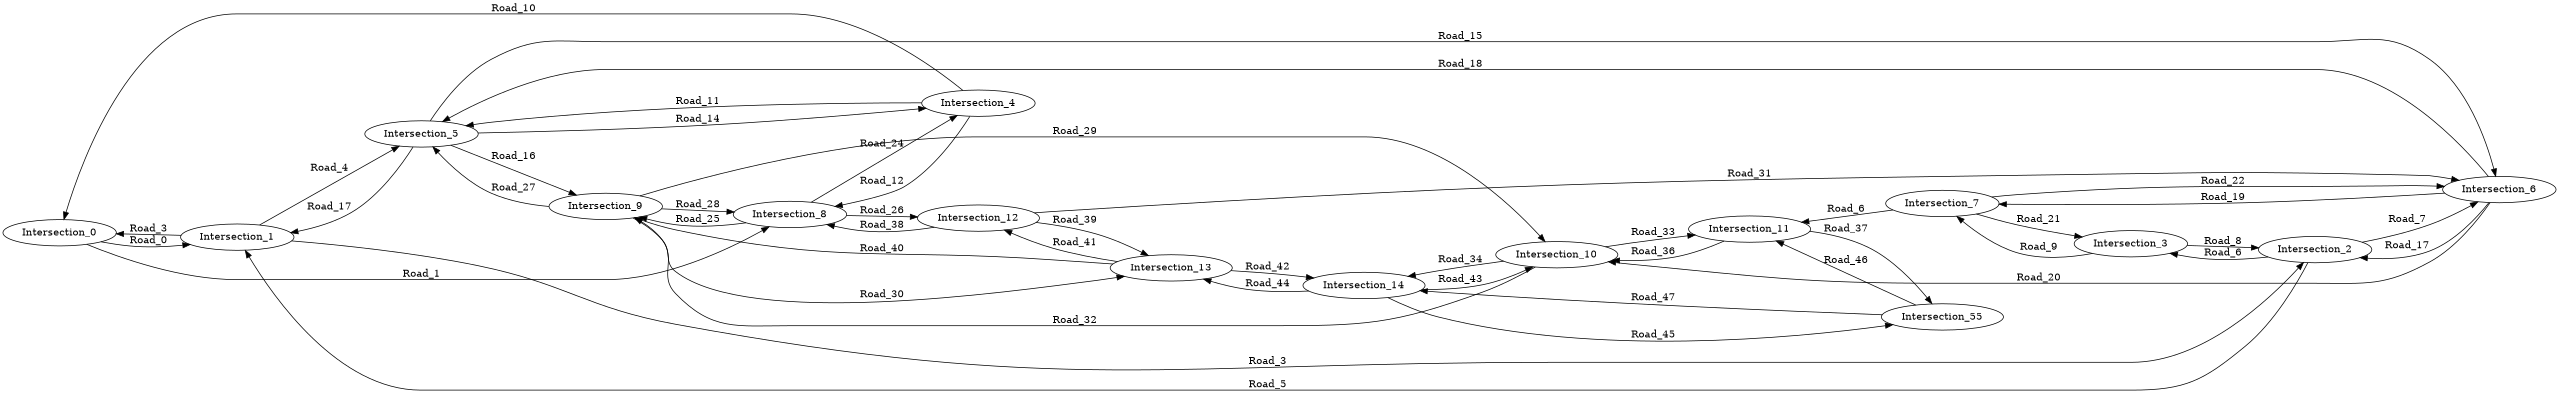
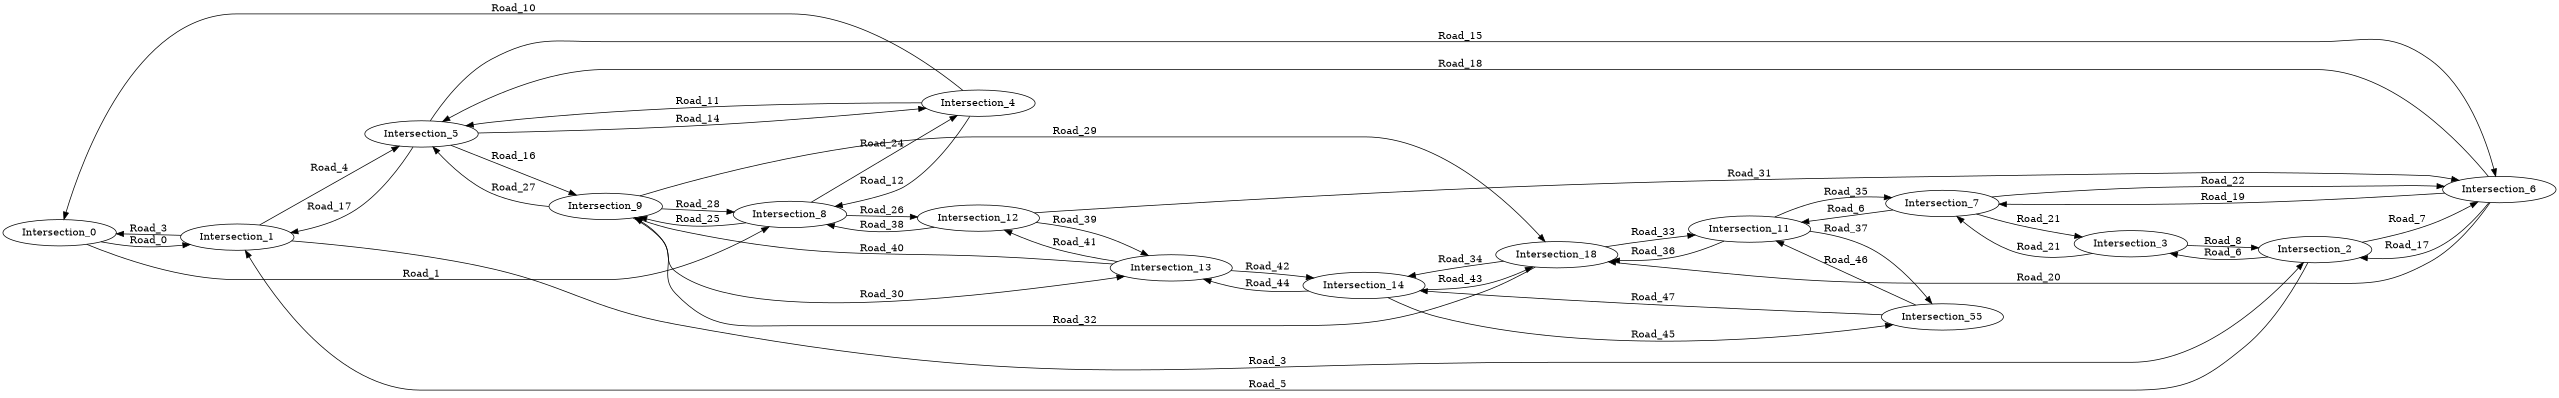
none -> (1828, 200)
(2039, 247) -> (2039, 247)
(1557, 255) -> (1557, 255)
